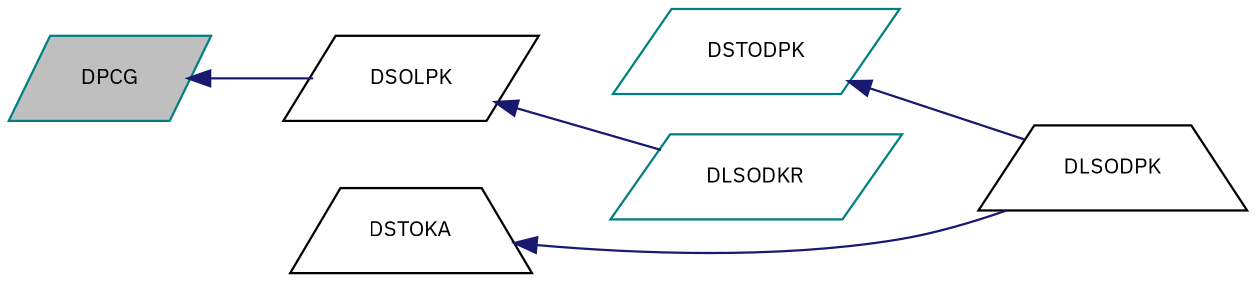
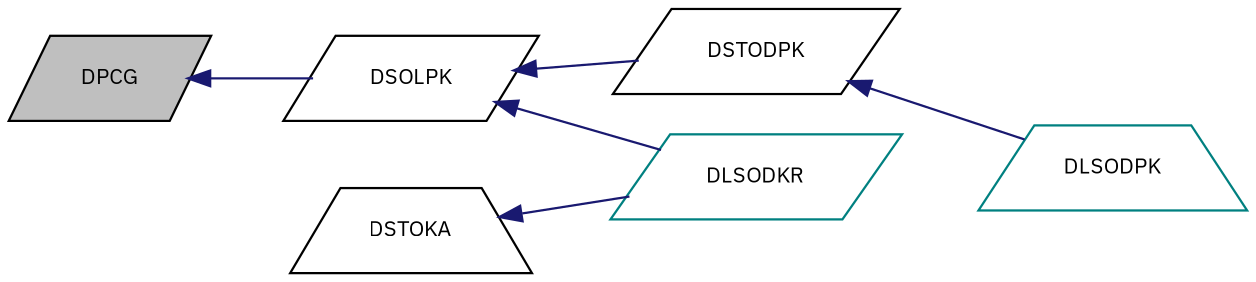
(756, 51) -> (756, 51)
none -> (588, 65)
(110, 78) -> (110, 78)
(1113, 168) -> (1113, 168)
(774, 251) -> (576, 205)
